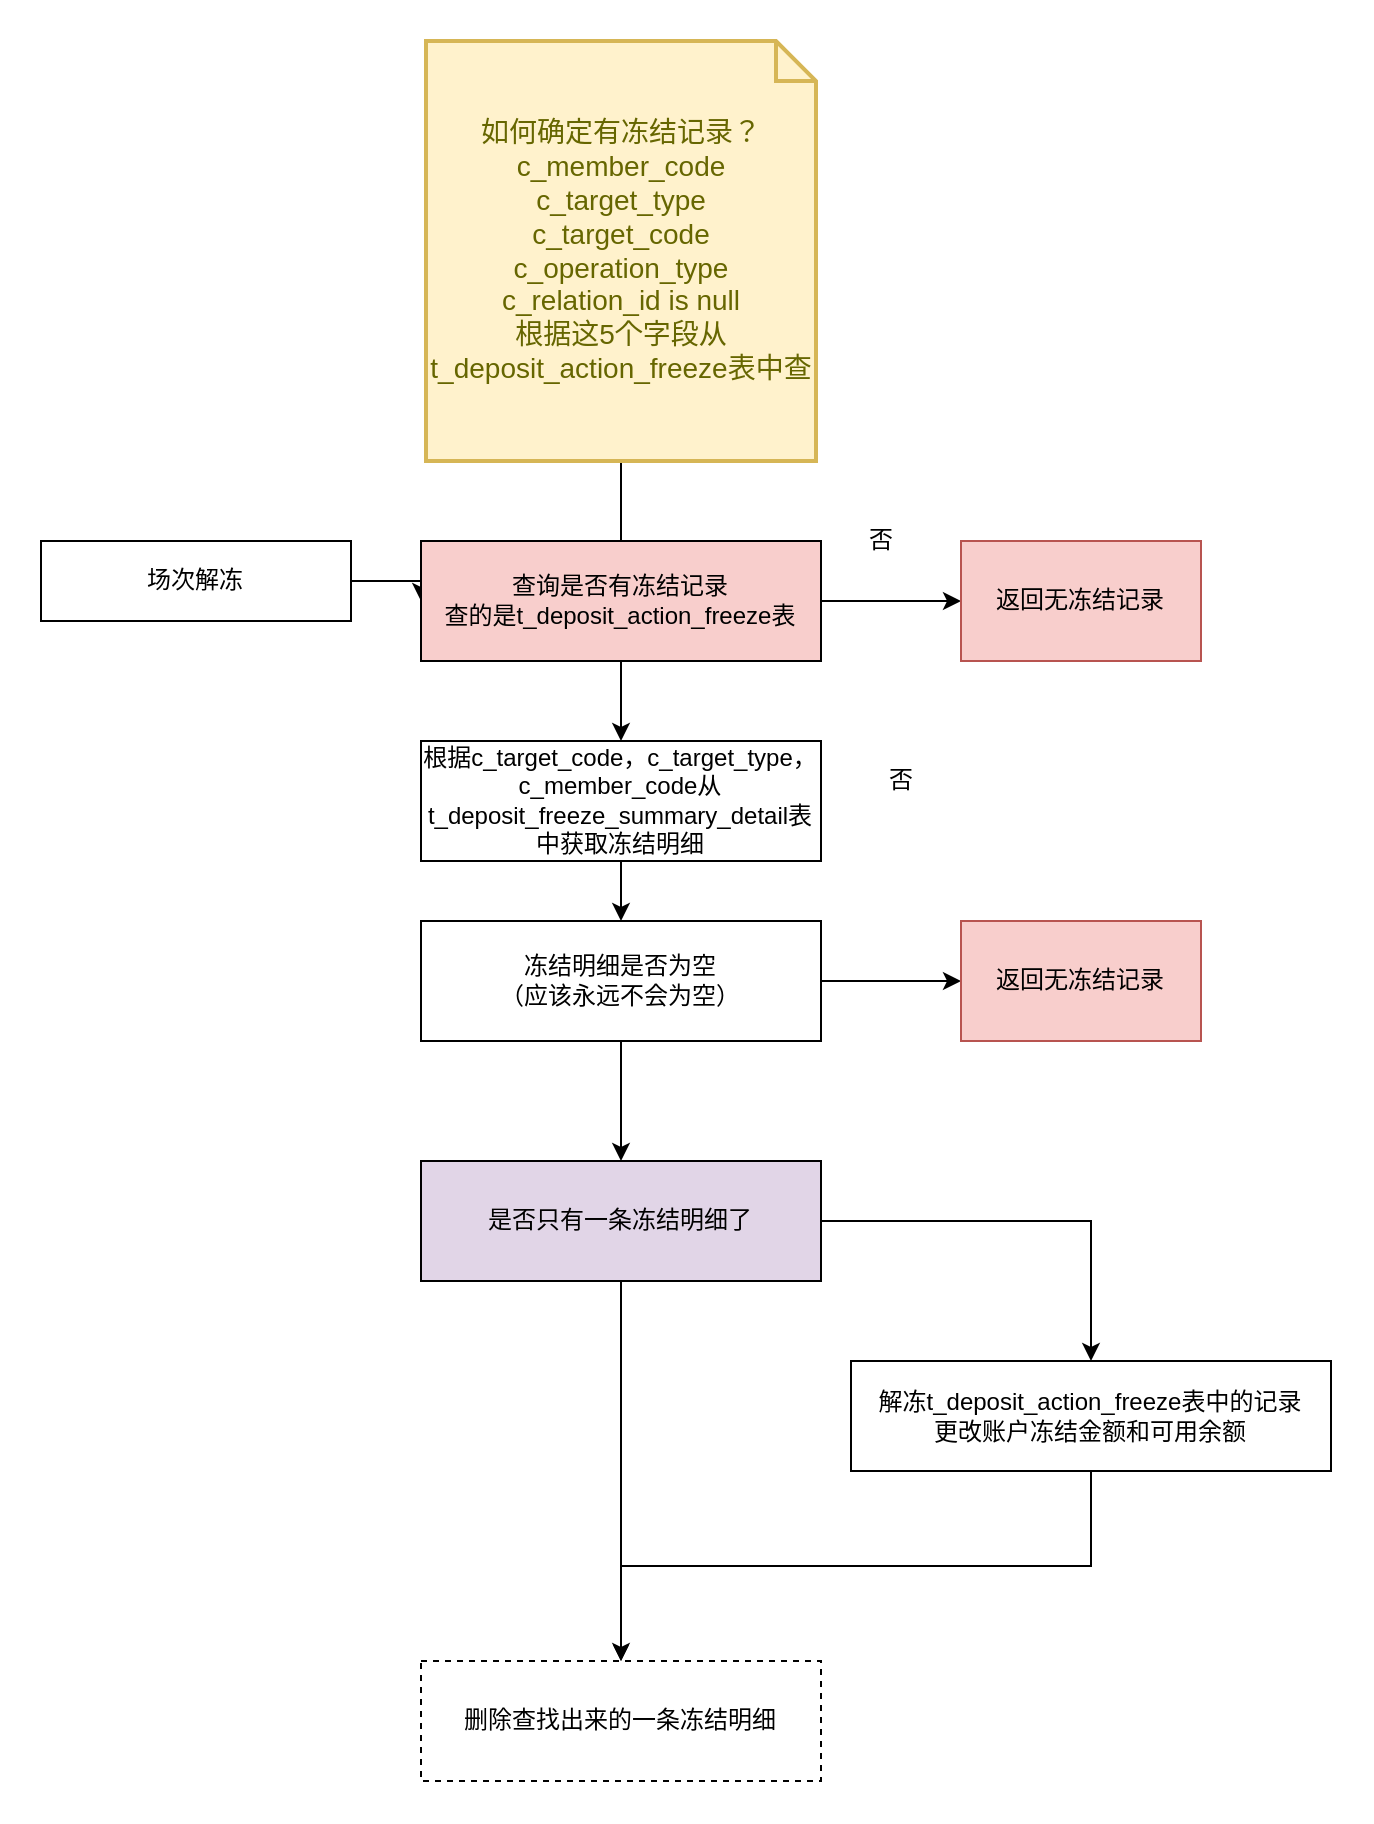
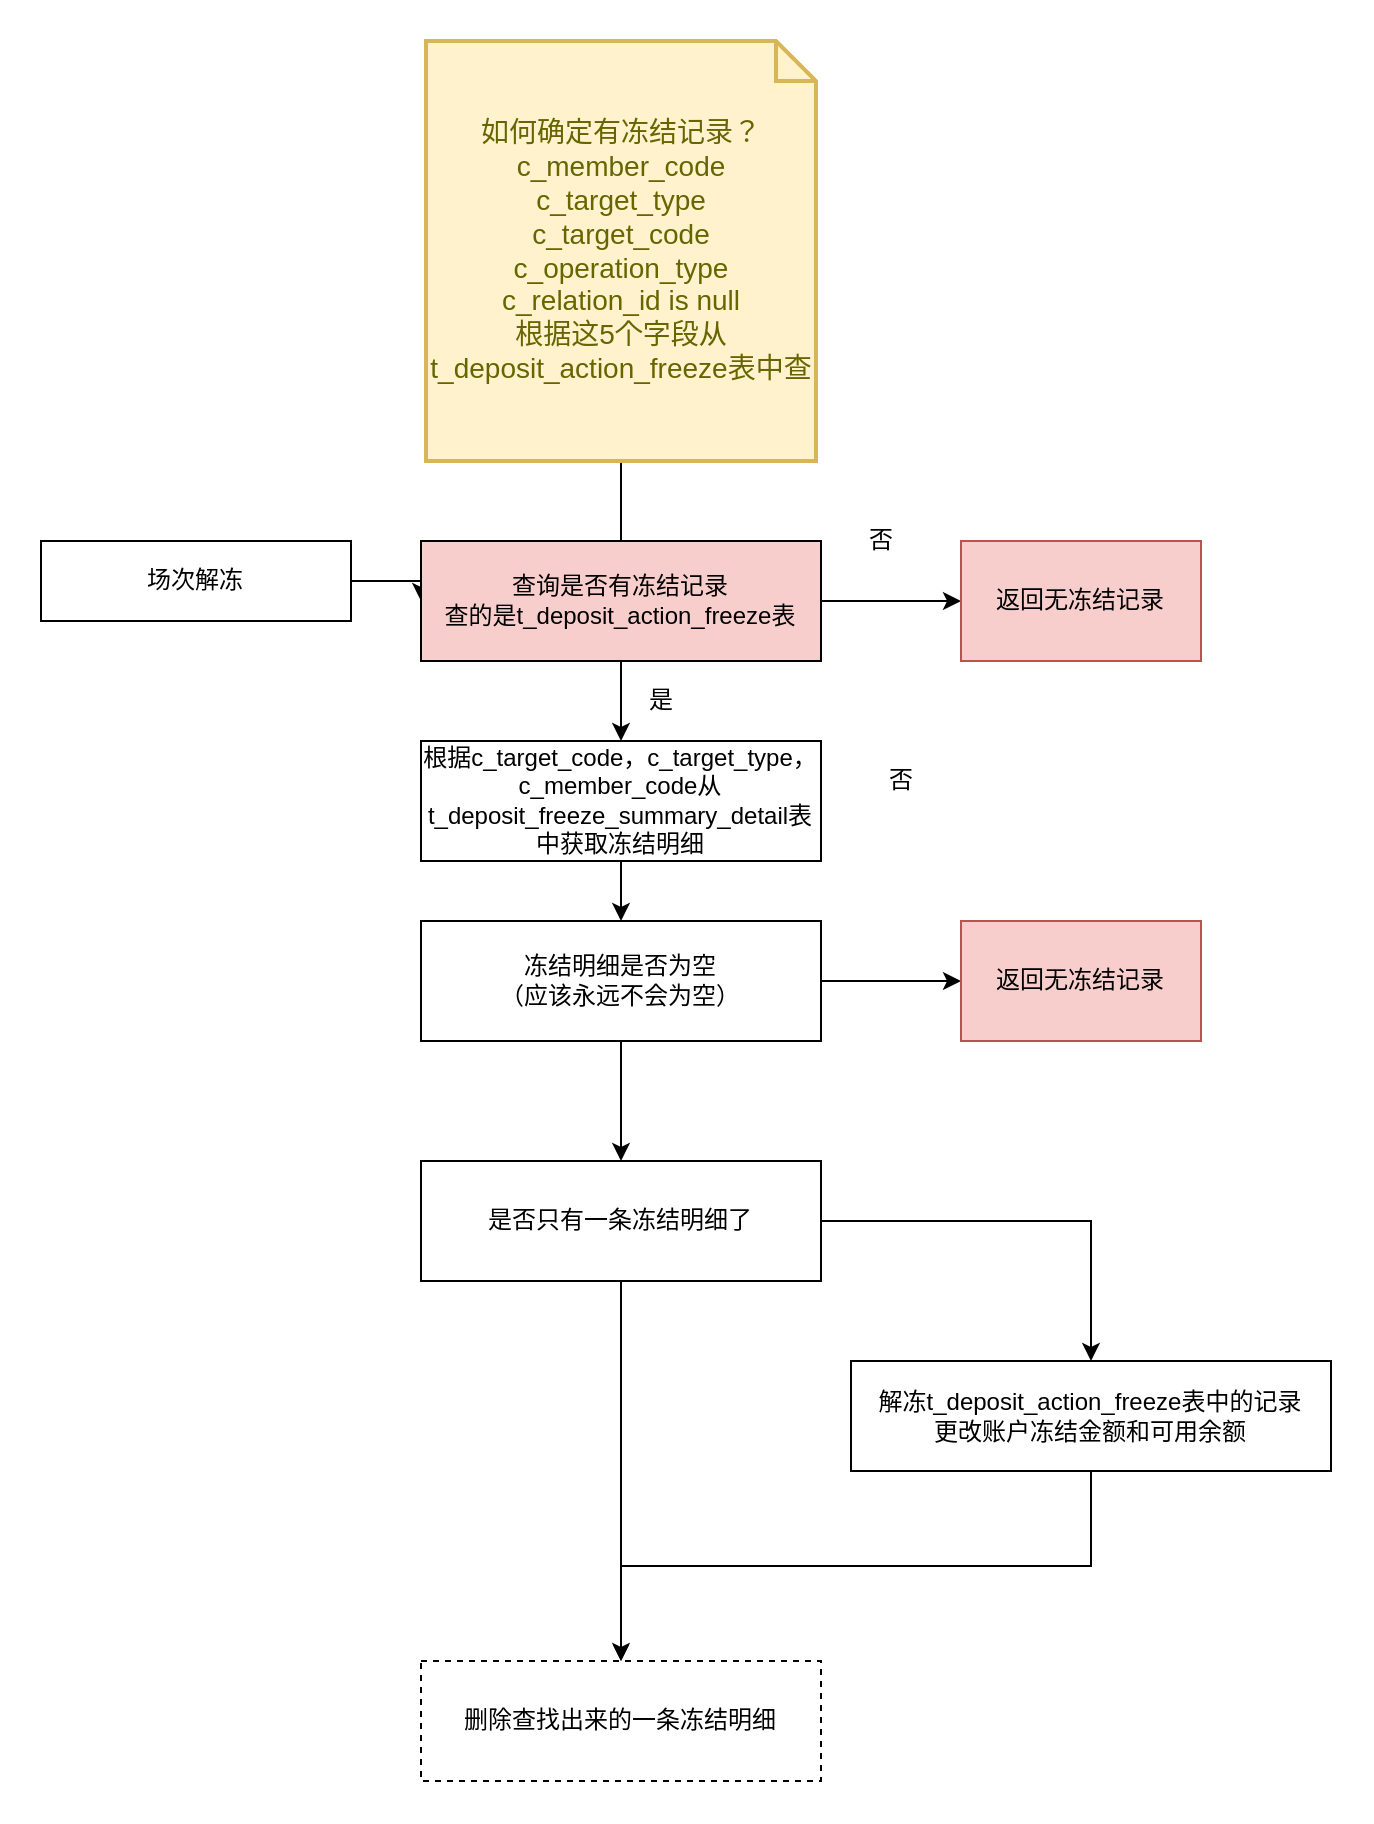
none -> (661, 701)
(621, 1221) -> (621, 1221)
